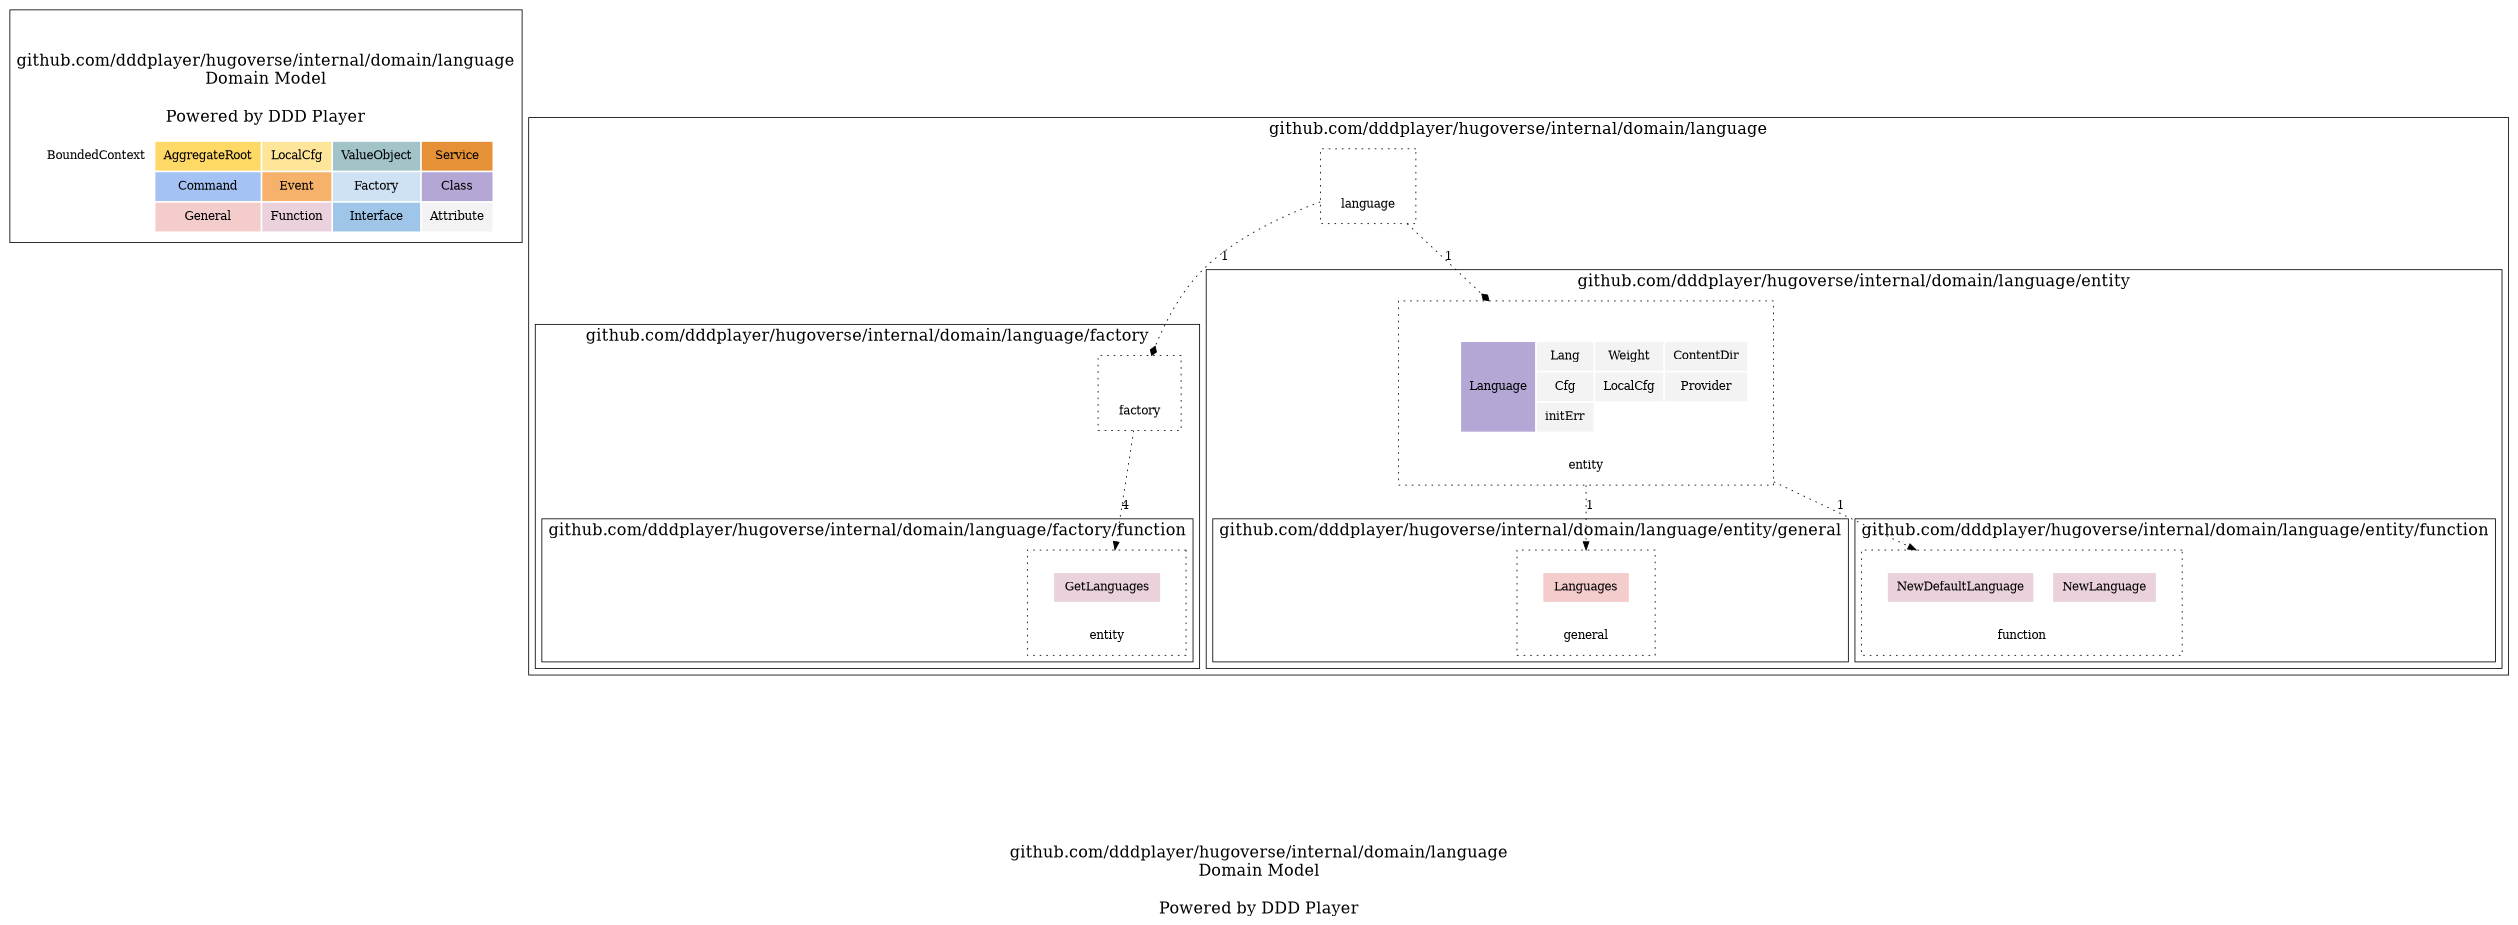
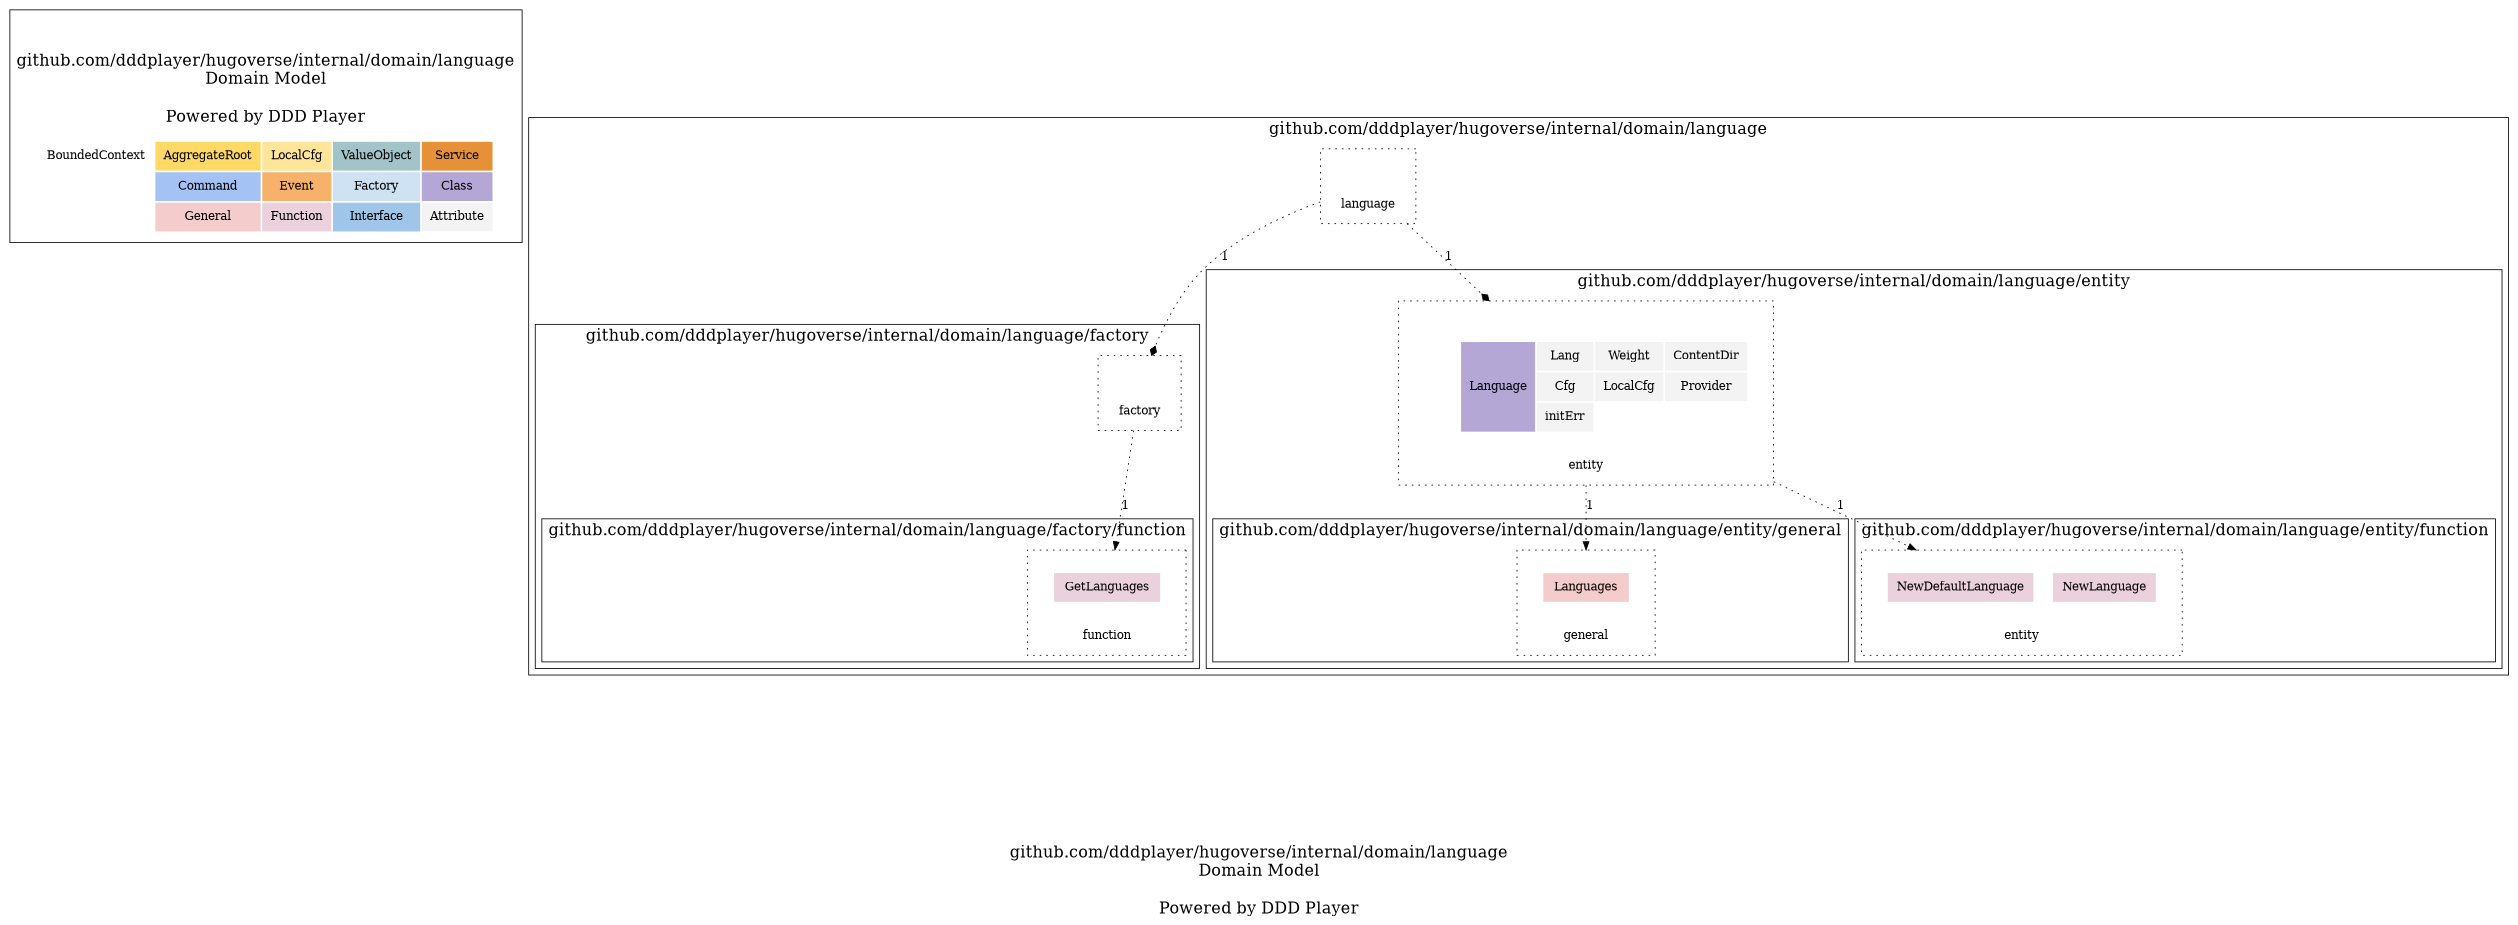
(1126, 506) -> (1126, 506)
(1107, 636) -> (1107, 636)
(2022, 636) -> (2022, 636)
